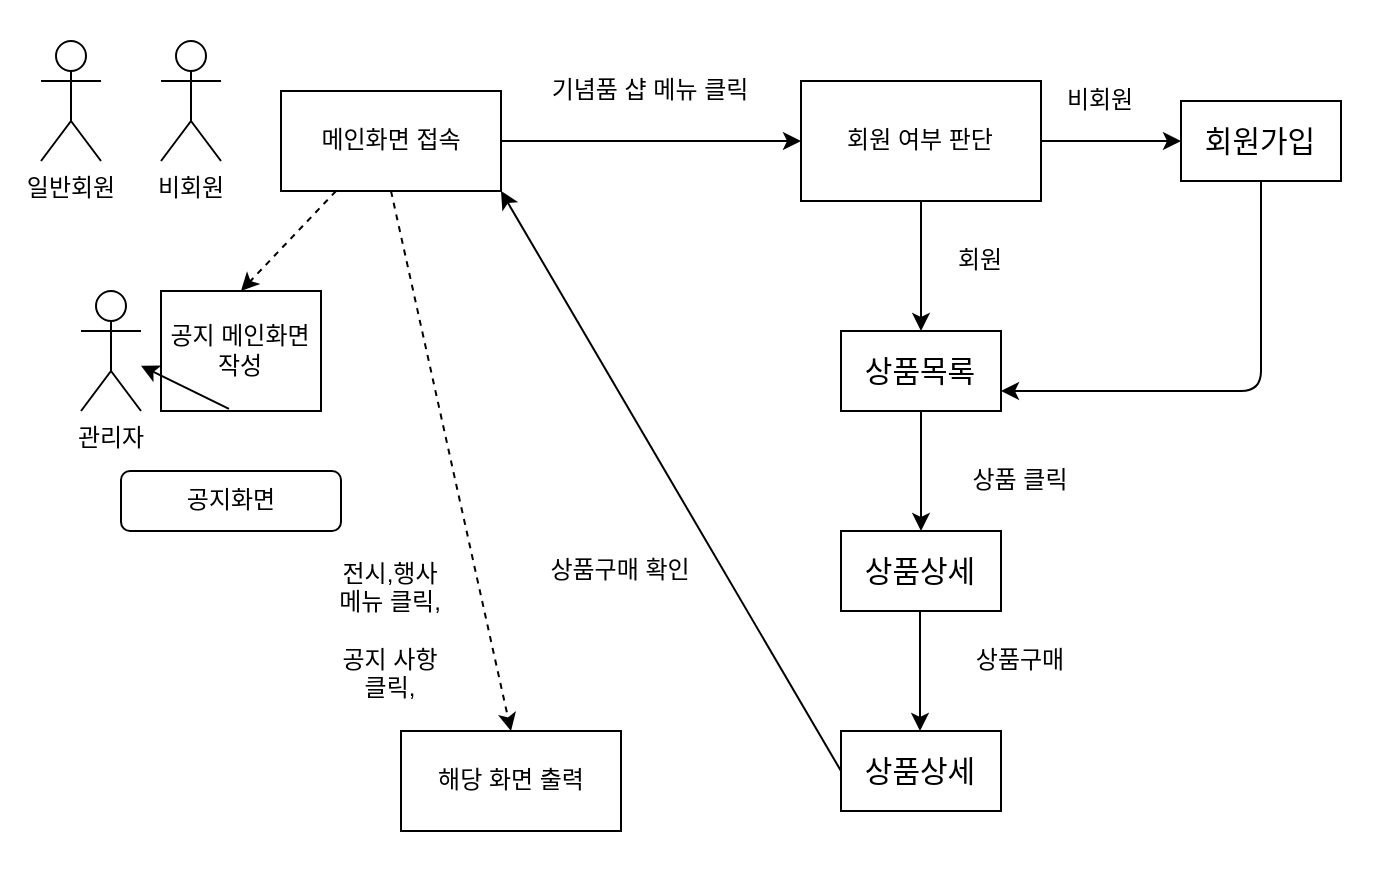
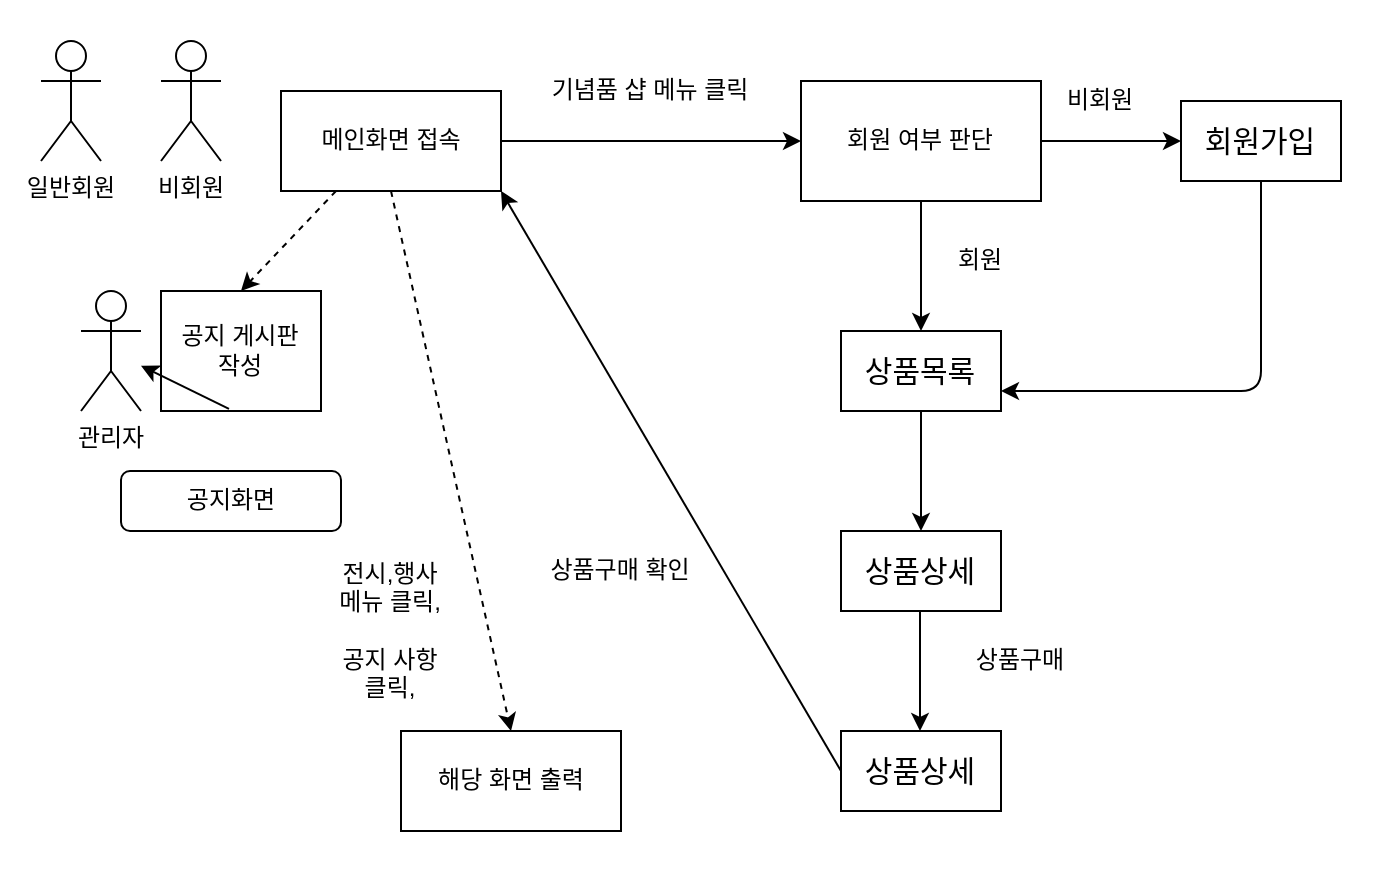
(241, 351) -> (241, 351)
(1021, 481) -> none
